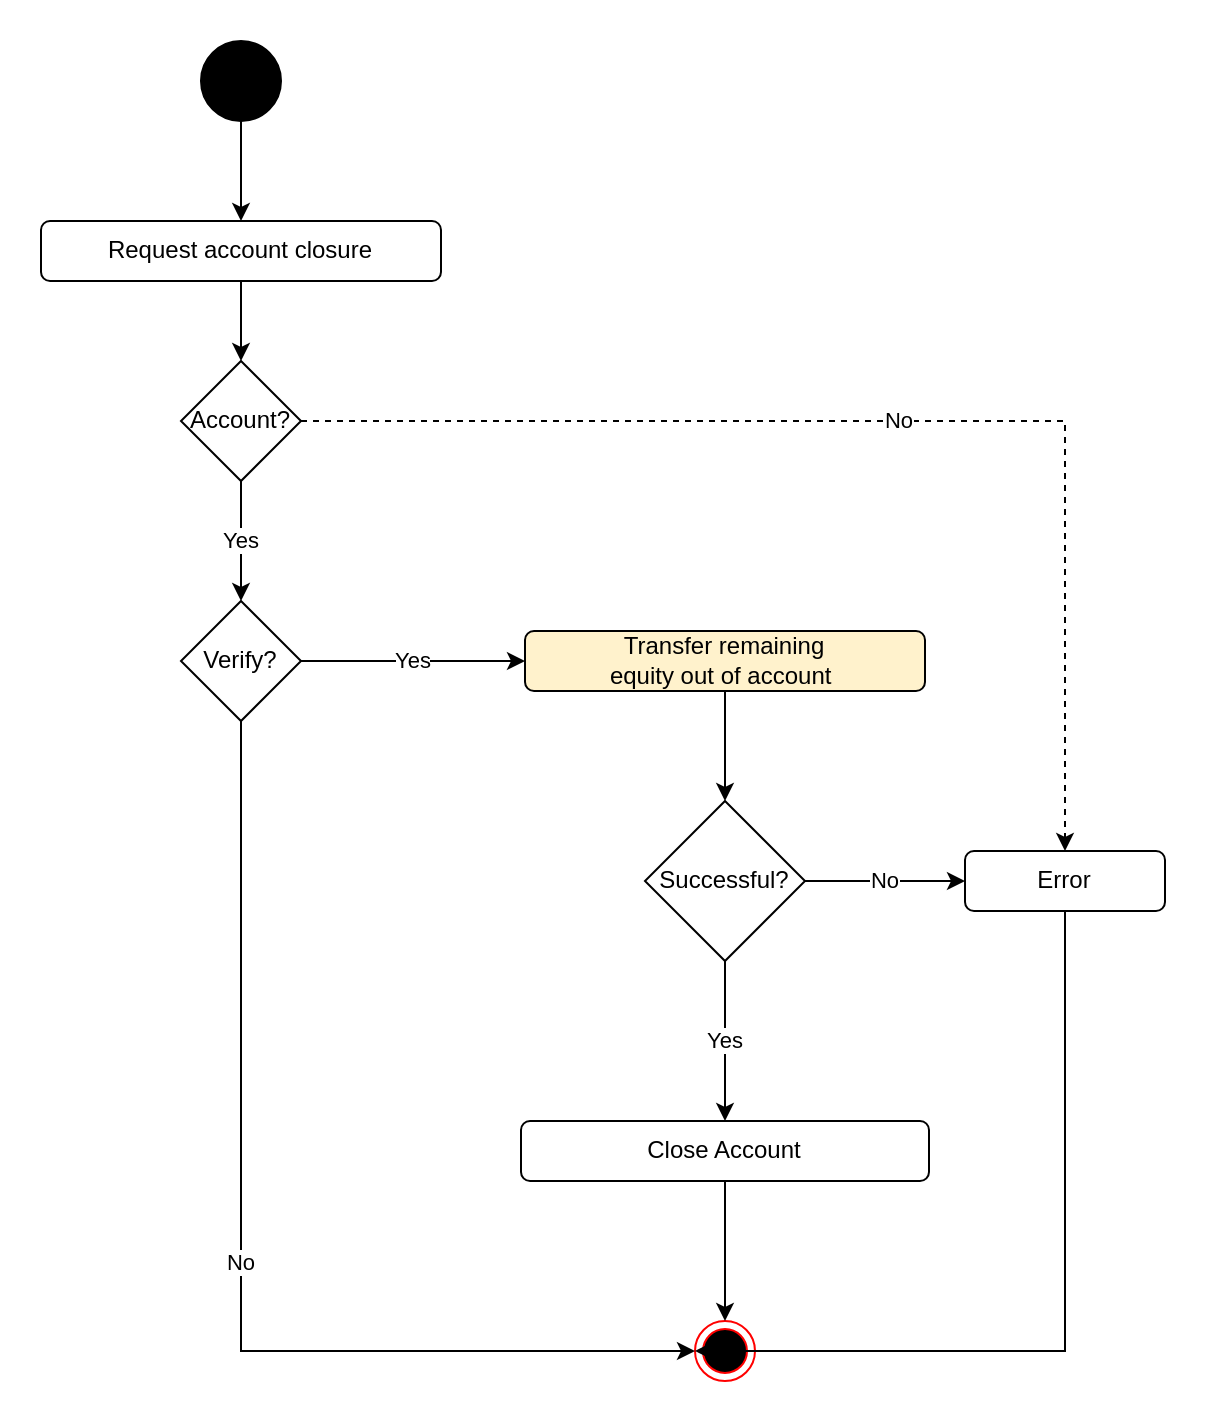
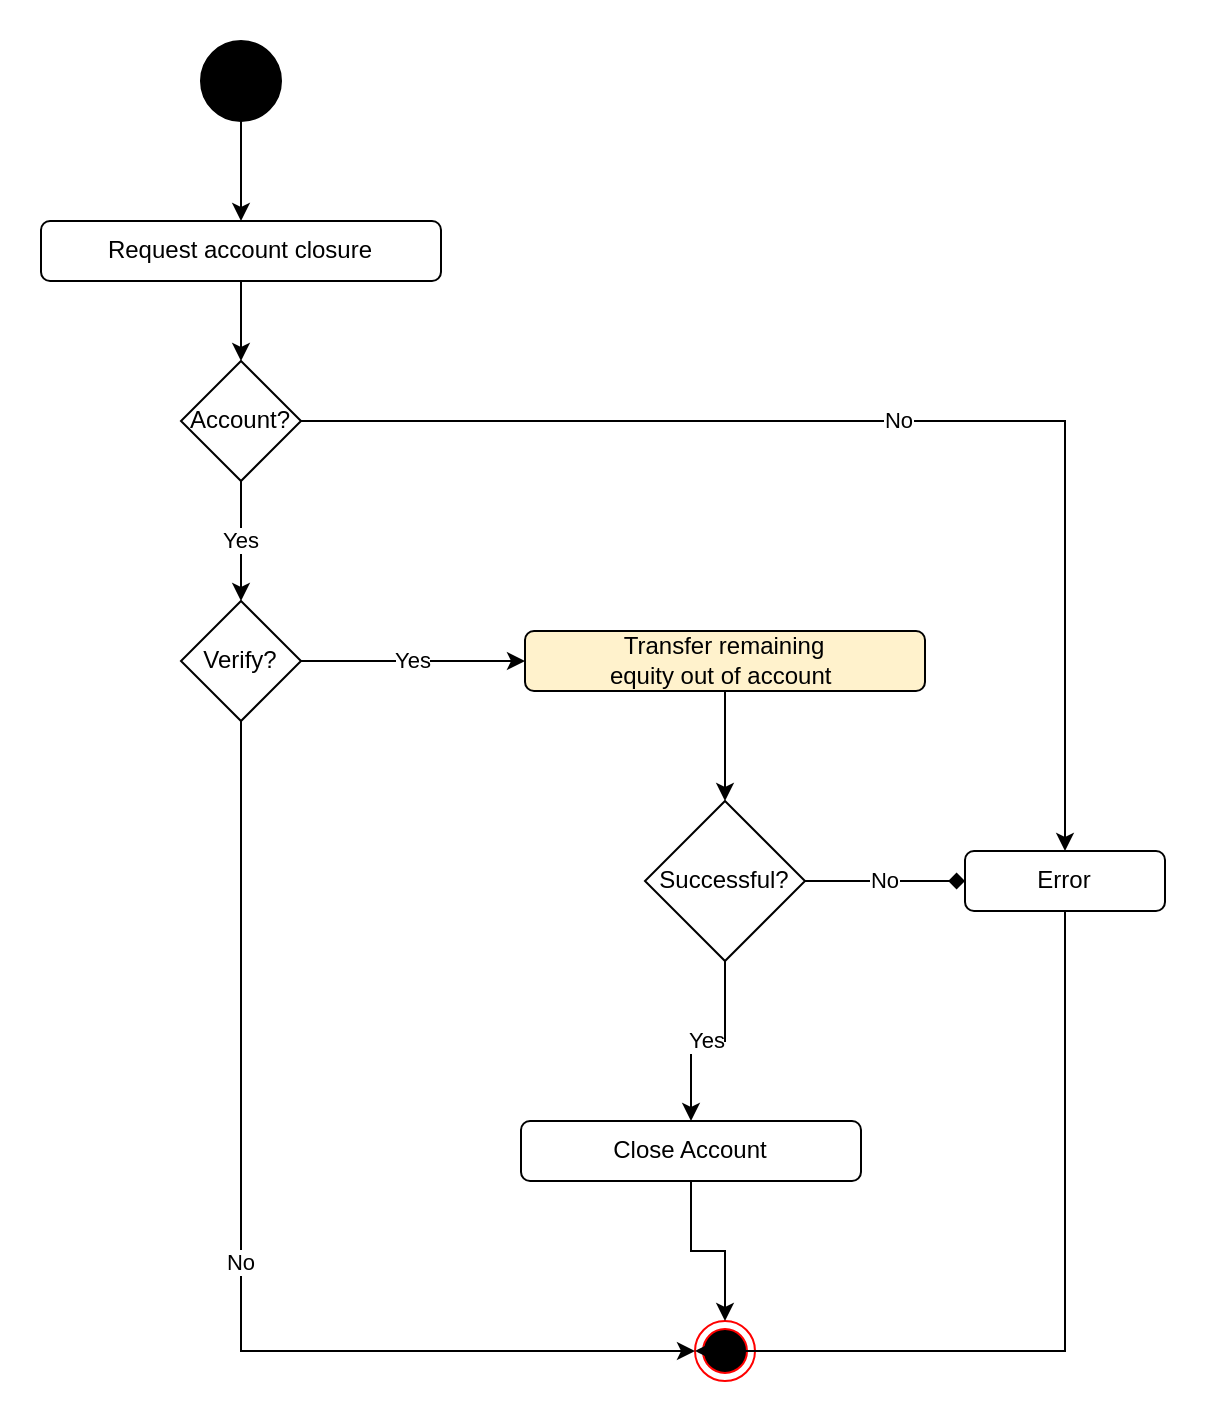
(595, 421) -> (595, 421)
(949, 881) -> (948, 881)
(725, 1151) -> (691, 1151)
